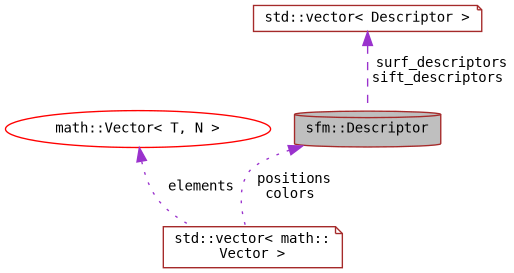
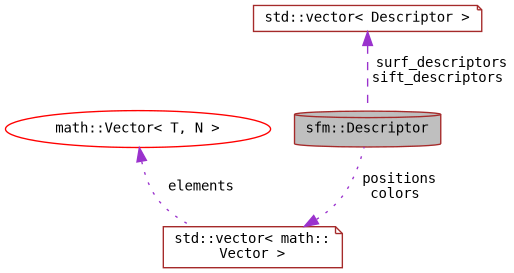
(246, 176) -> (348, 188)
